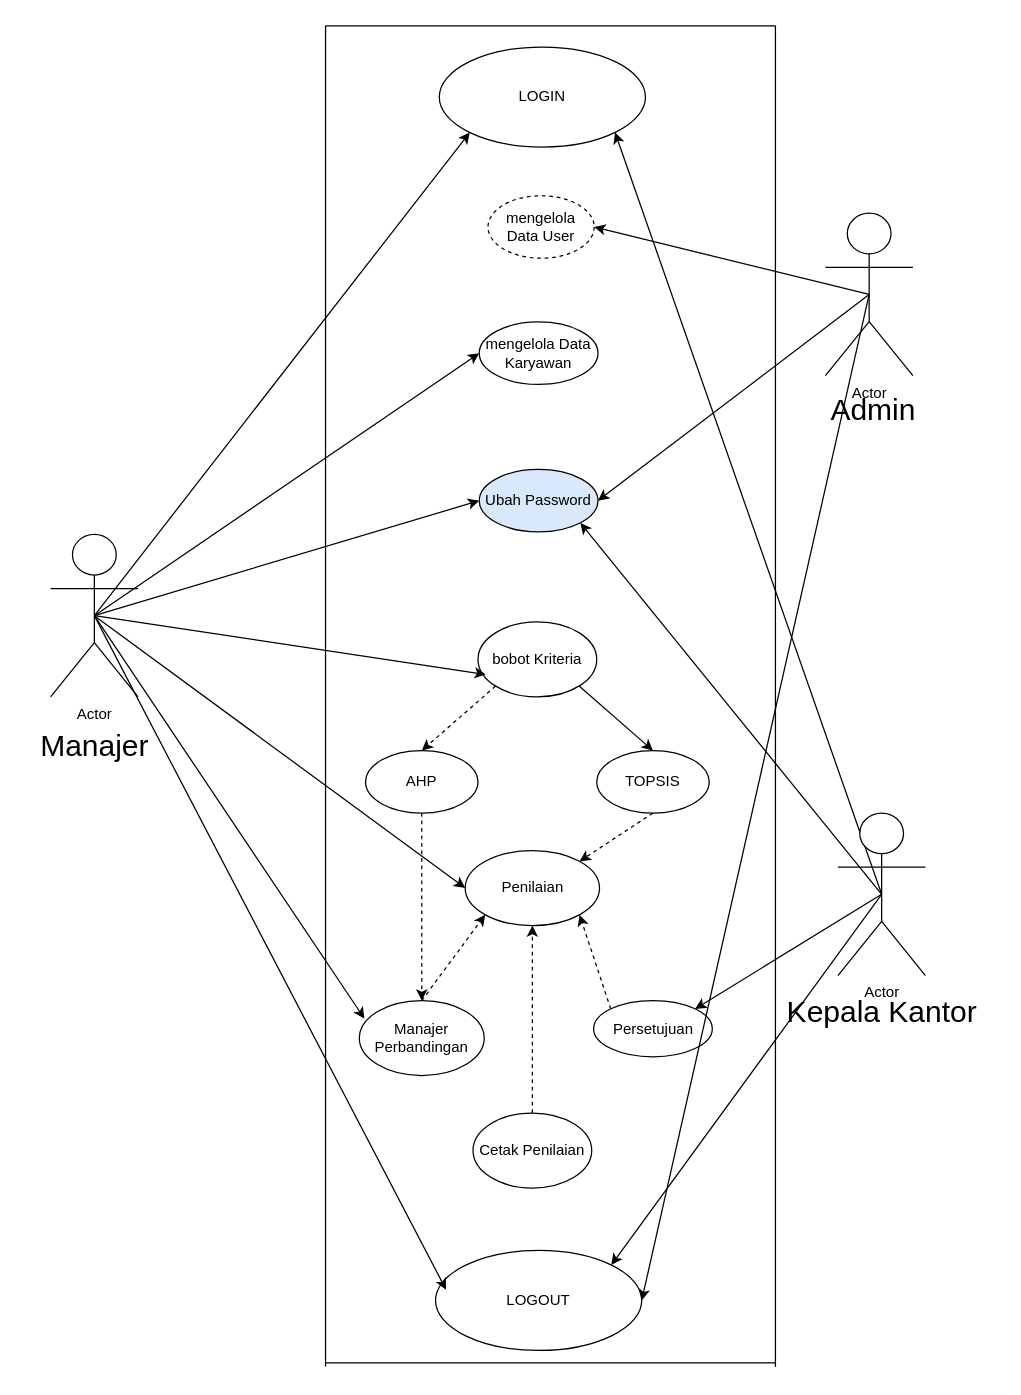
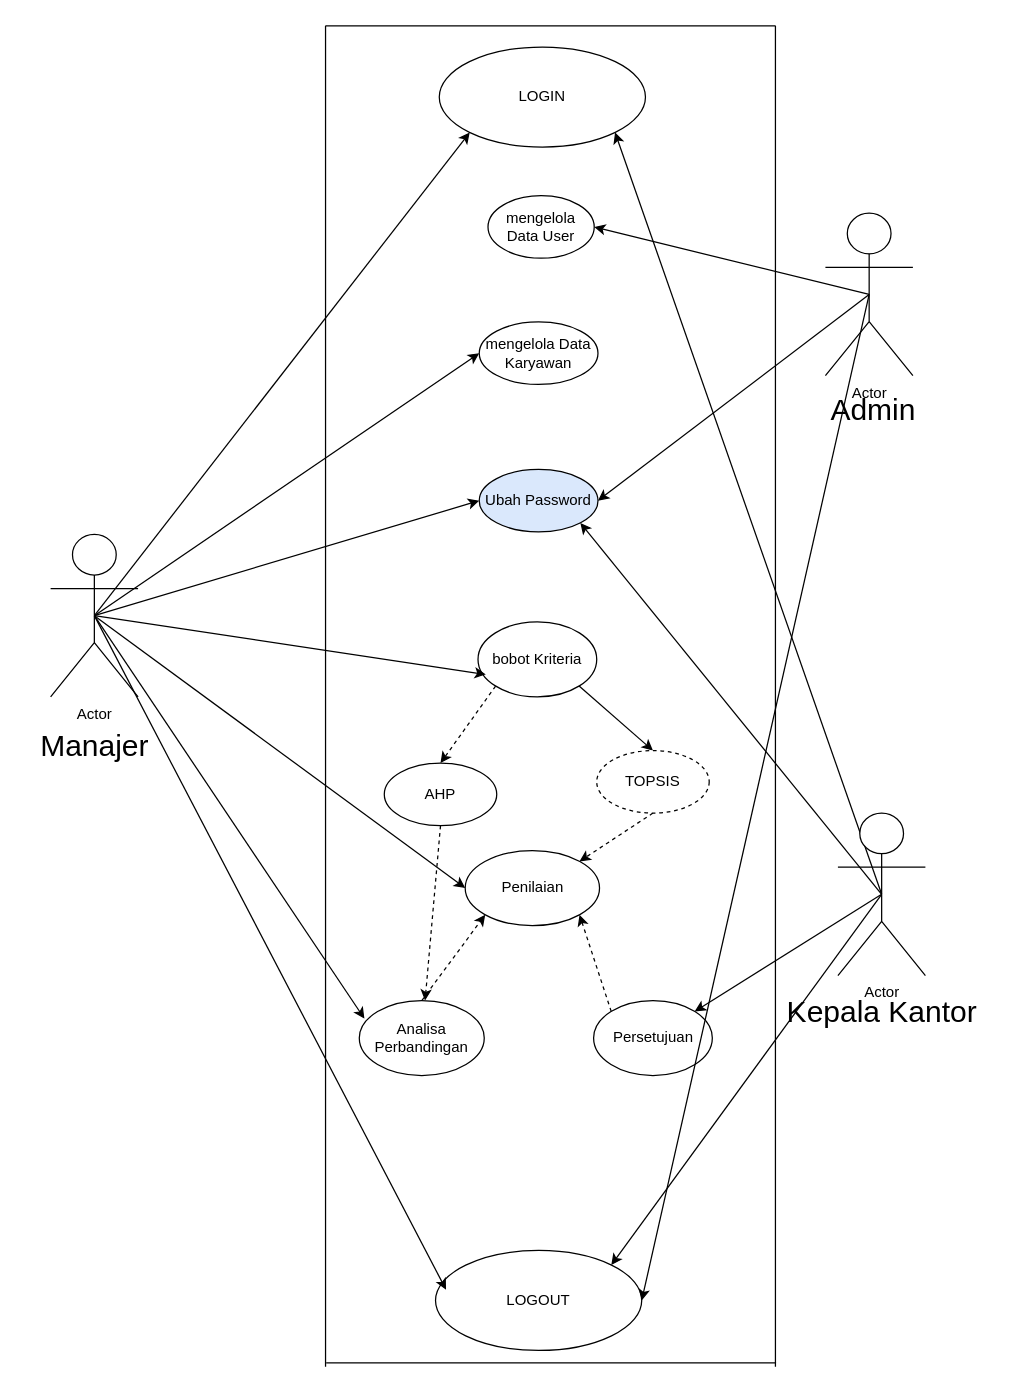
(541, 227) -> (541, 227)
(422, 782) -> (441, 794)
(653, 782) -> (653, 782)
(533, 1024) -> none
(653, 1029) -> (653, 1038)
(422, 1038) -> (422, 1038)
(533, 1151) -> none
